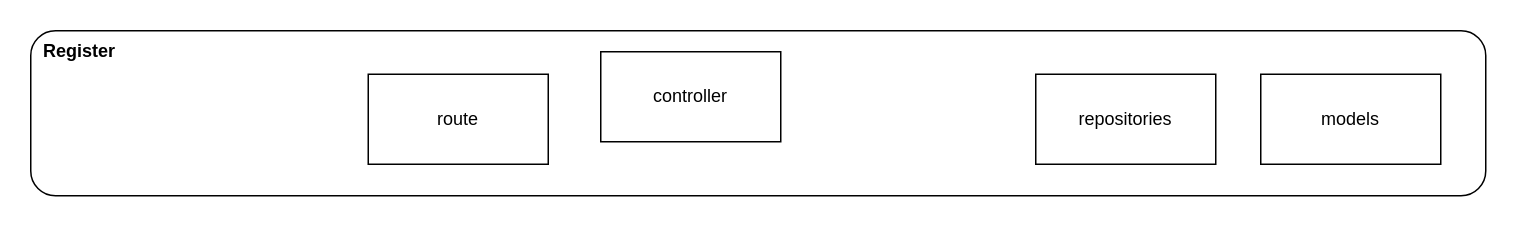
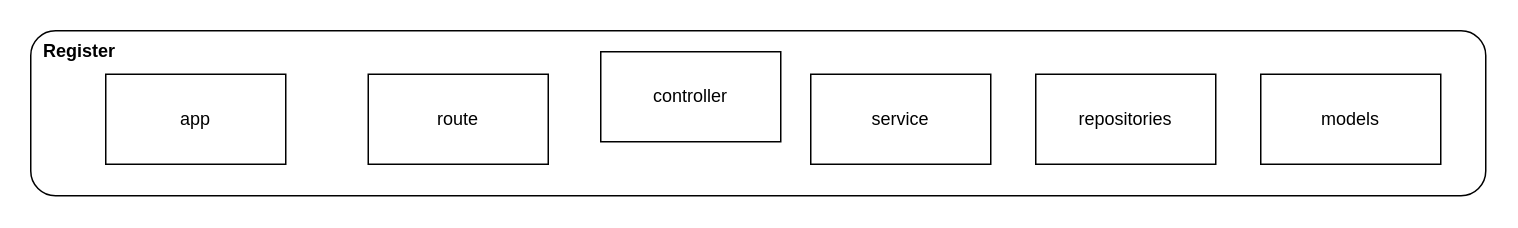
none -> (196, 119)
none -> (901, 119)
